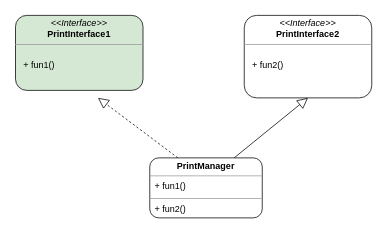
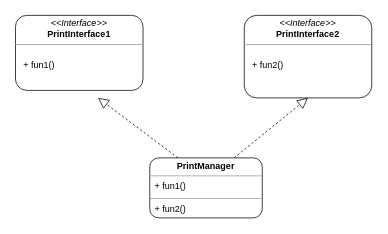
(79, 53) -> (79, 53)
(266, 132) -> (266, 132)
